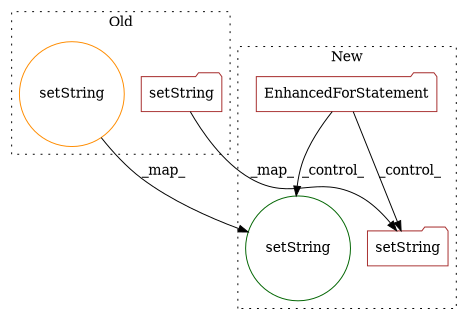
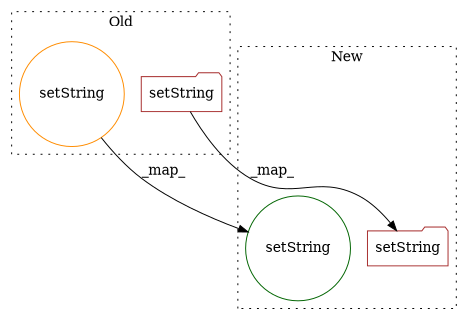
(347, 94) -> none
